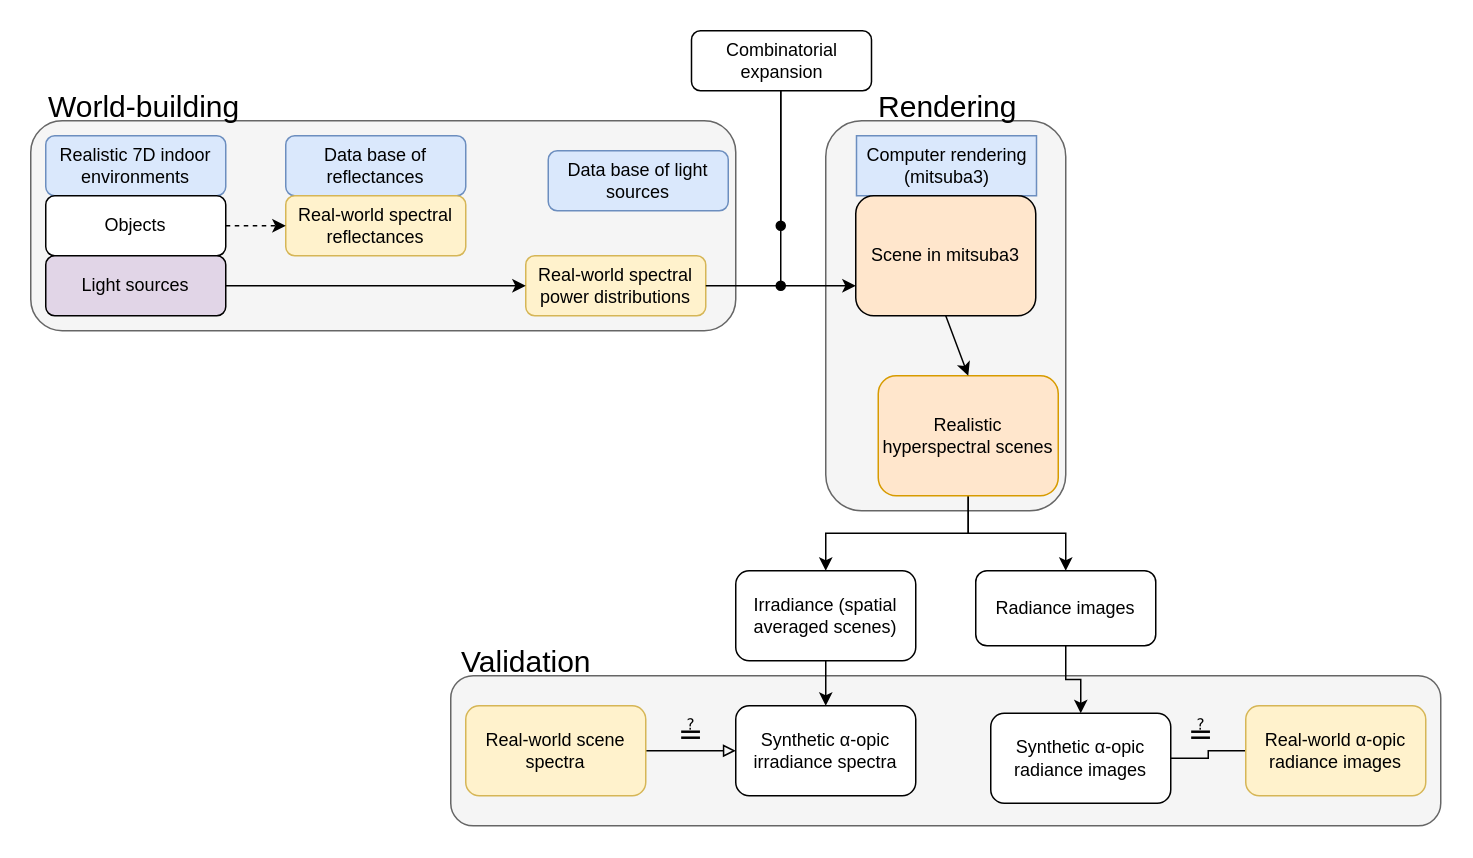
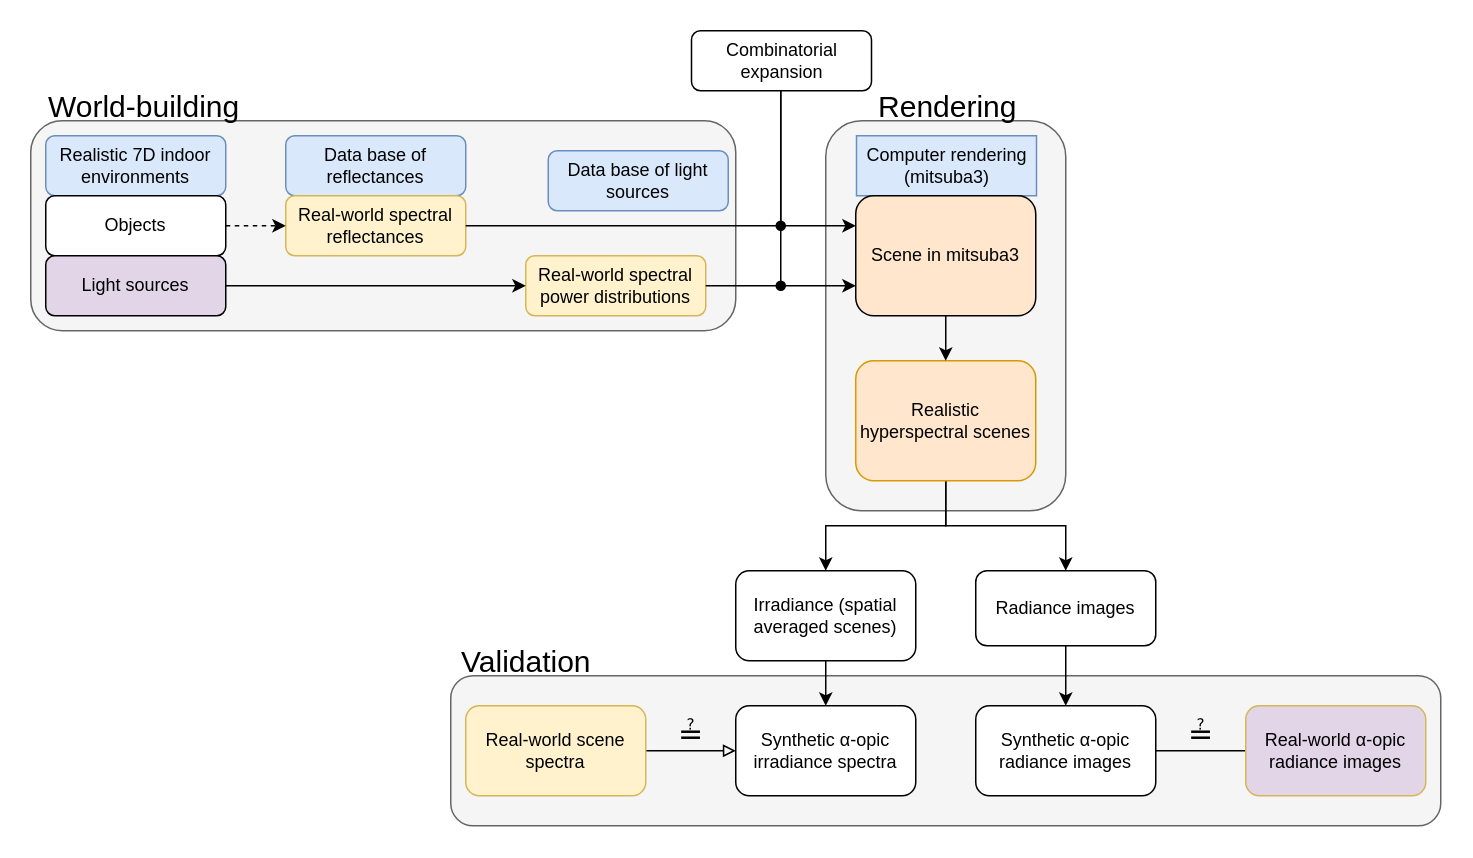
none -> (656, 226)
(968, 436) -> (946, 421)
(1336, 751) -> (1336, 751)
(1081, 758) -> (1066, 751)
